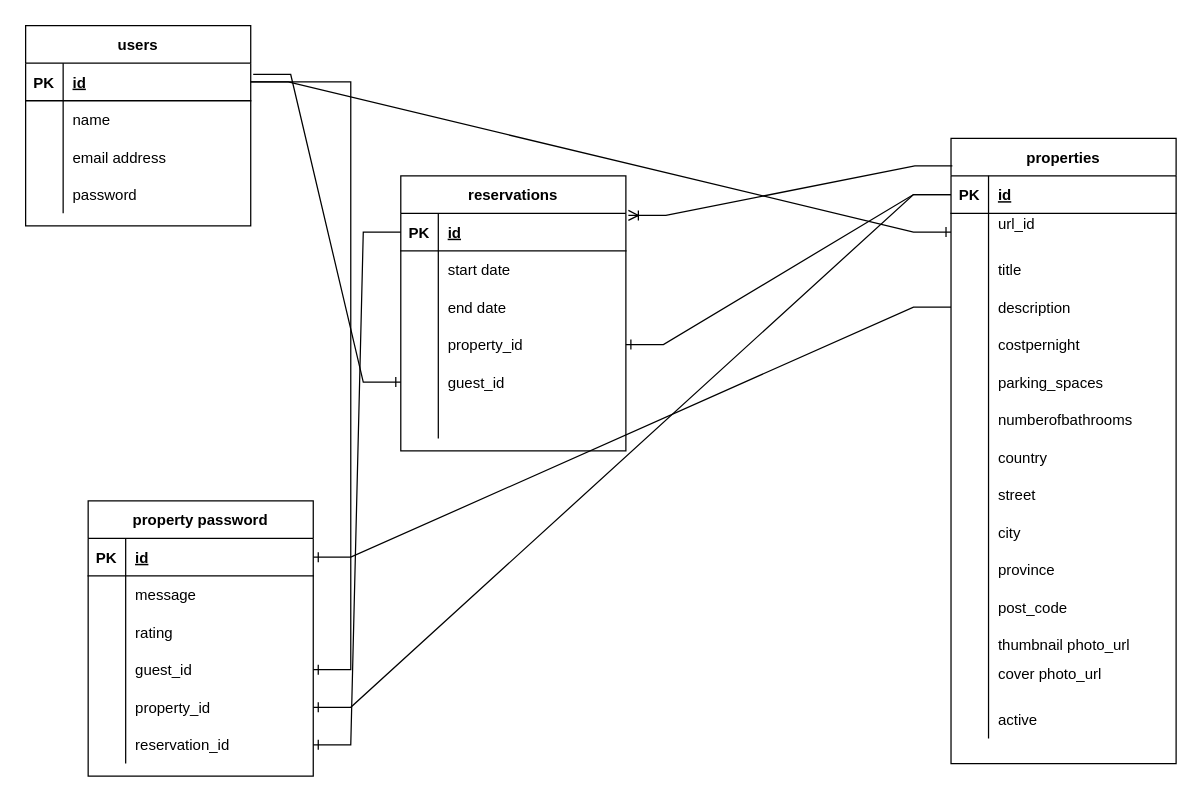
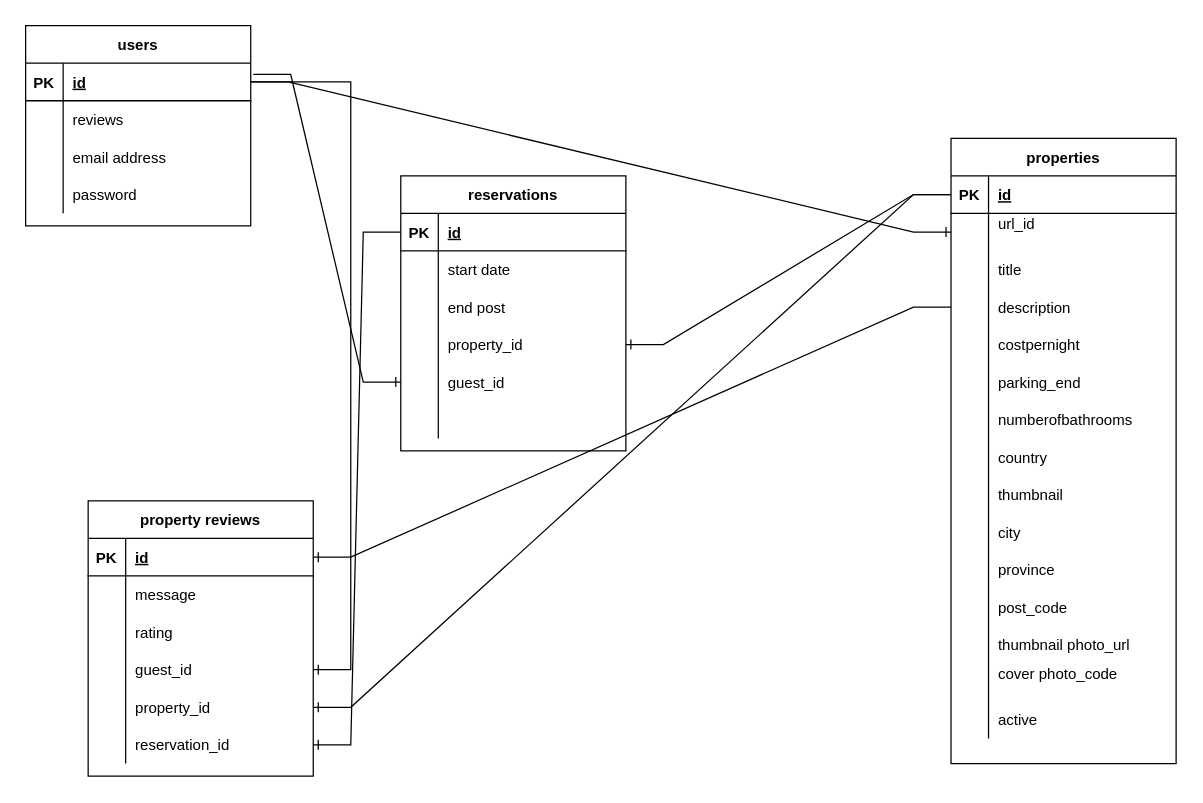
(89, 120) -> (100, 120)
(859, 177) -> none
(479, 308) -> (479, 308)
(1054, 383) -> (1042, 383)
(1023, 495) -> (1031, 495)
(200, 520) -> (200, 520)
(1057, 674) -> (1063, 674)
